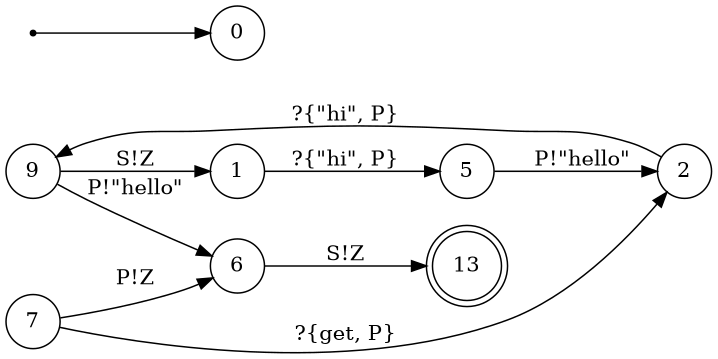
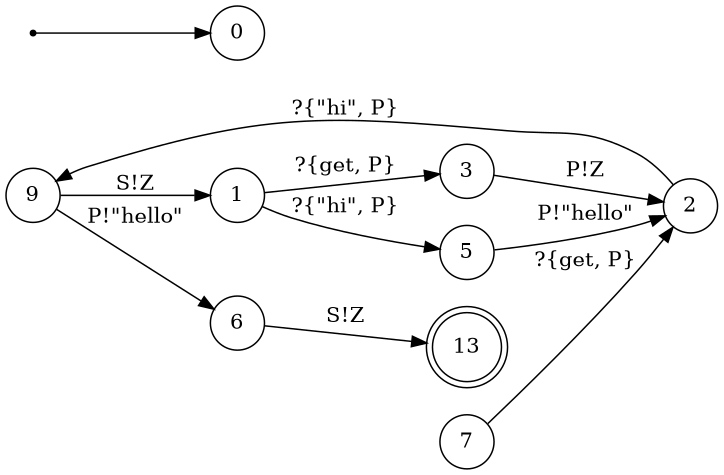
none -> (467, 171)
(130, 304) -> none
